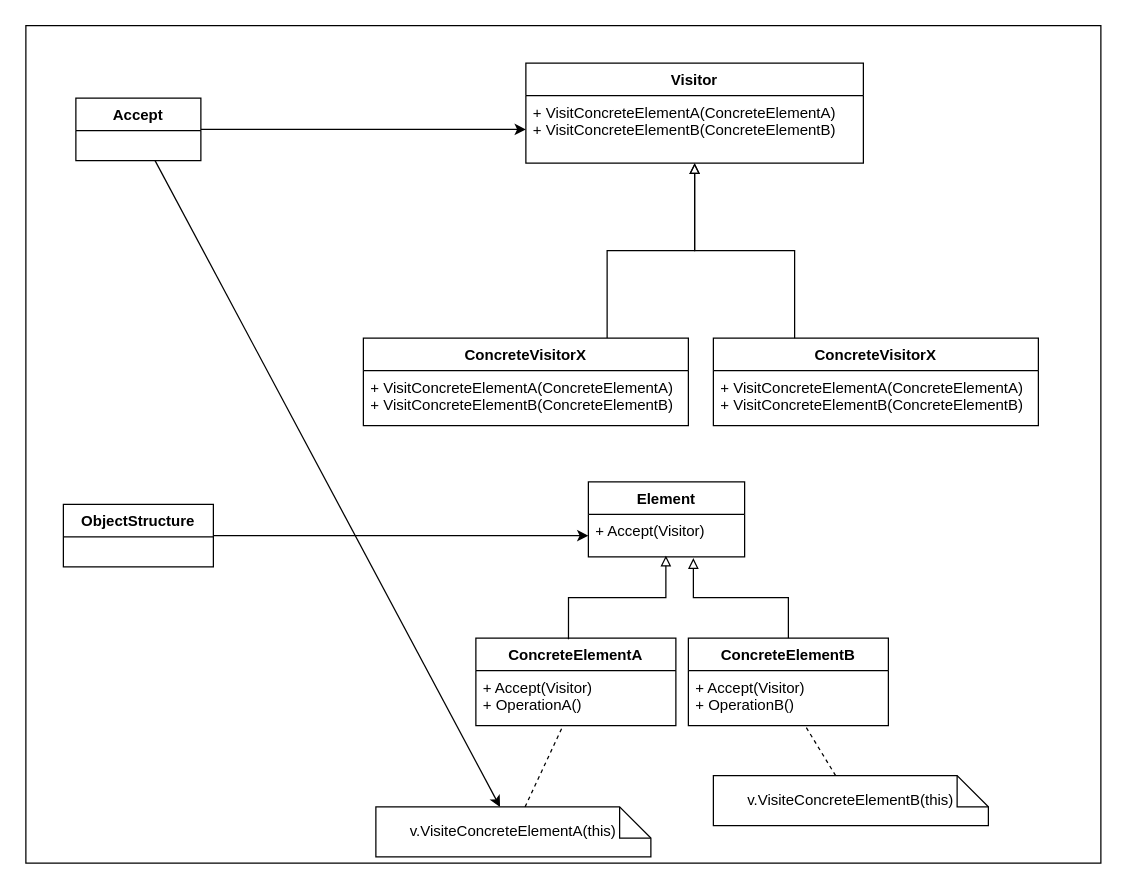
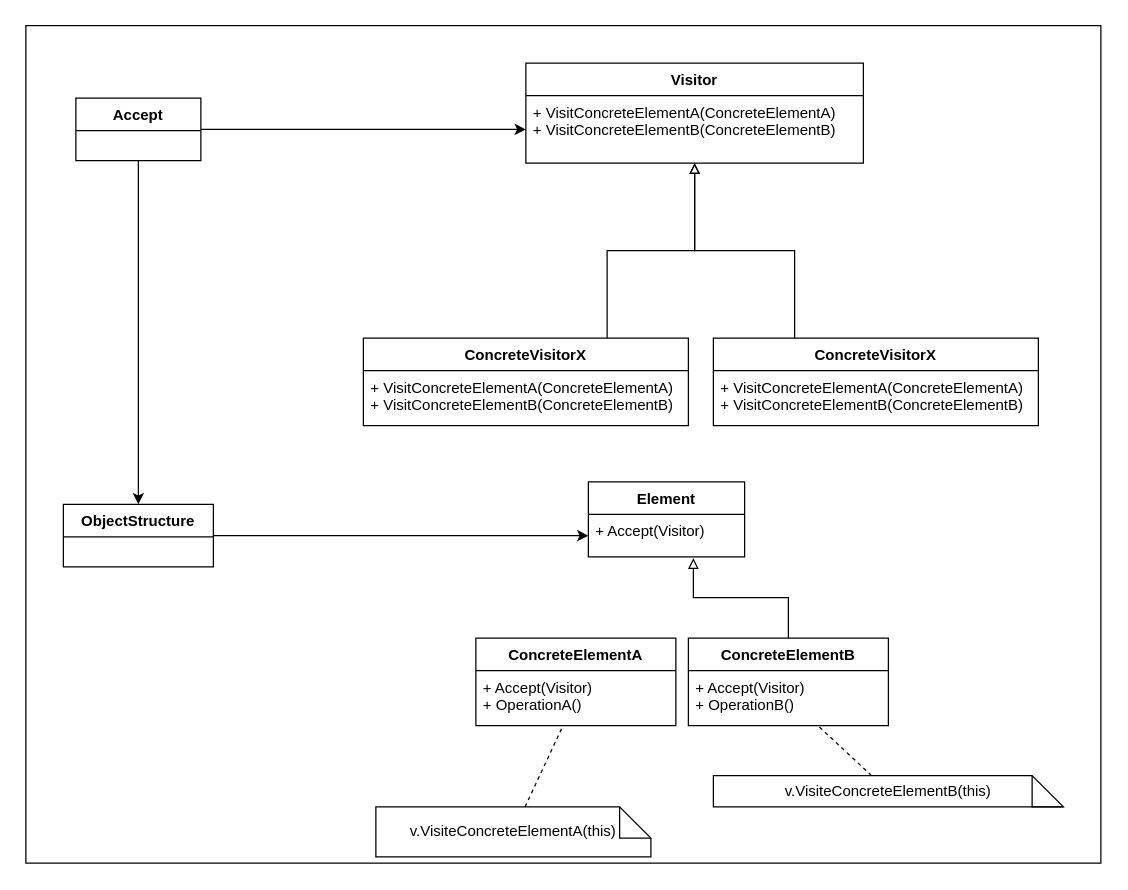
(326, 481) -> (138, 329)
(612, 598) -> none
(851, 801) -> (888, 791)
